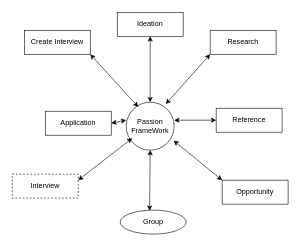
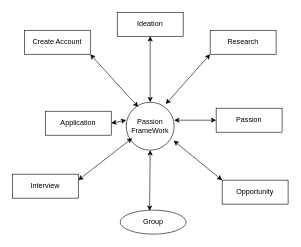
(57, 42) -> (57, 42)
(249, 120) -> (249, 120)
(45, 186) -> (45, 186)
